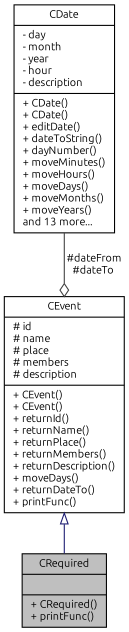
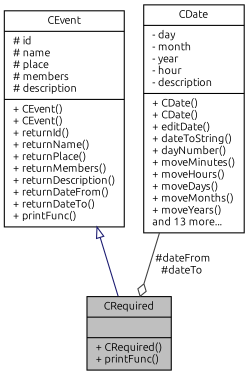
(64, 258) -> (152, 258)
(46, 478) -> (61, 192)
